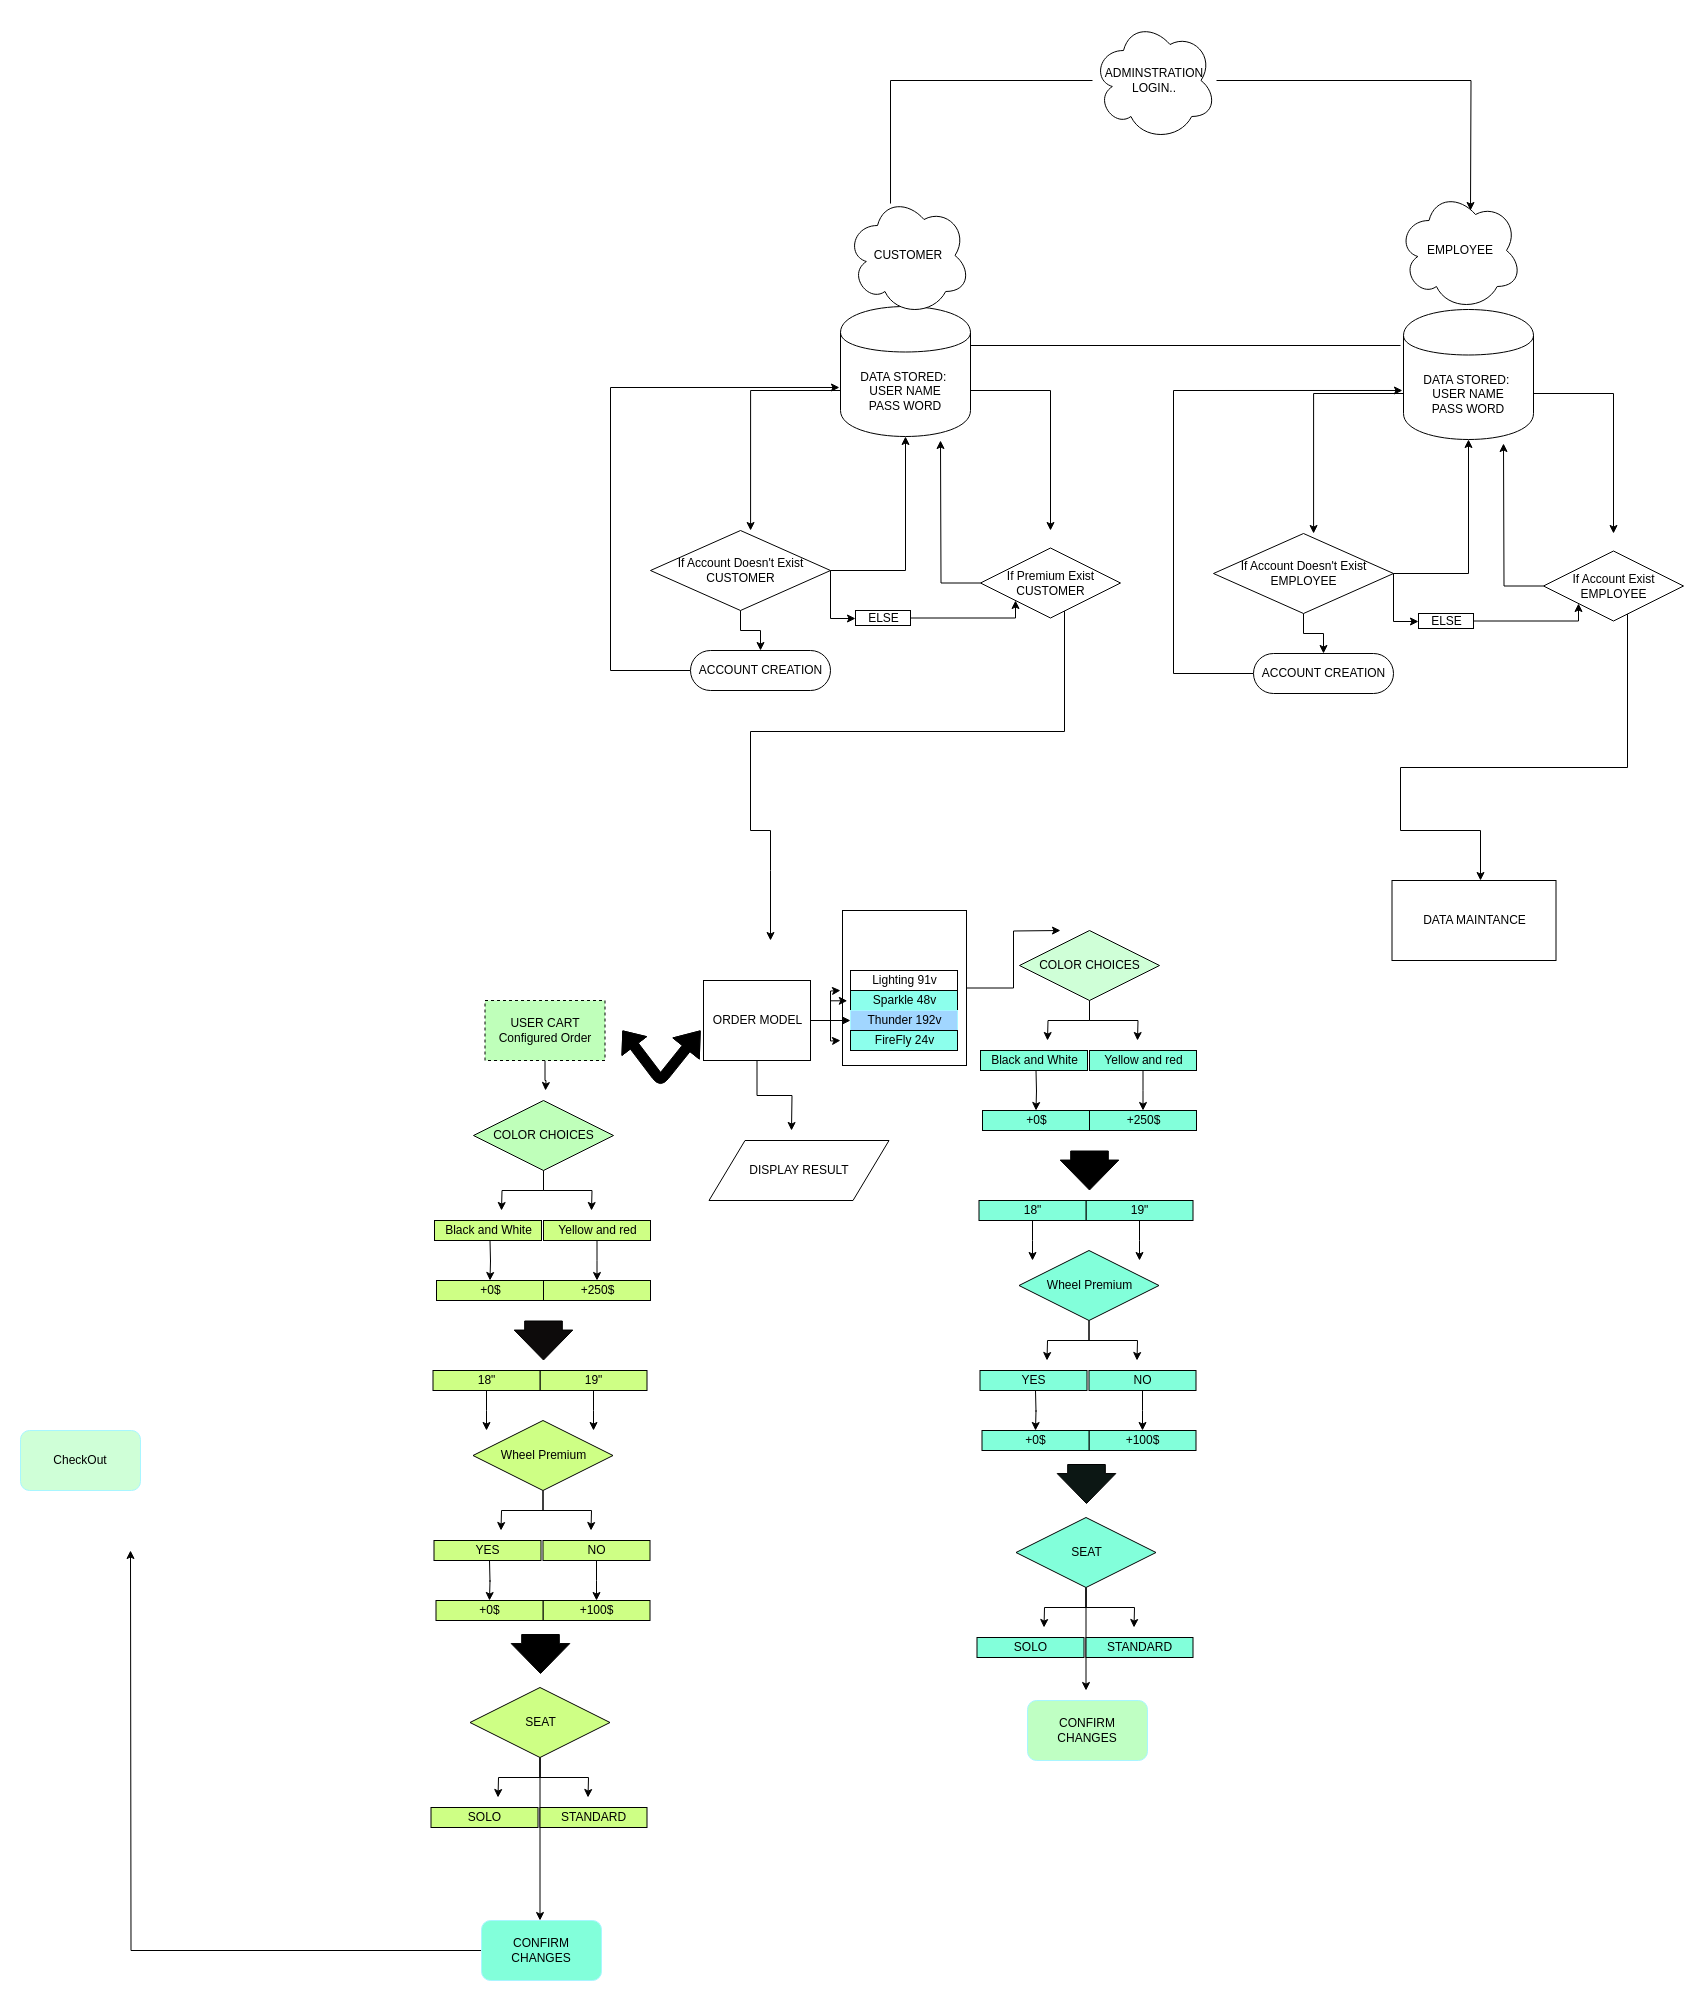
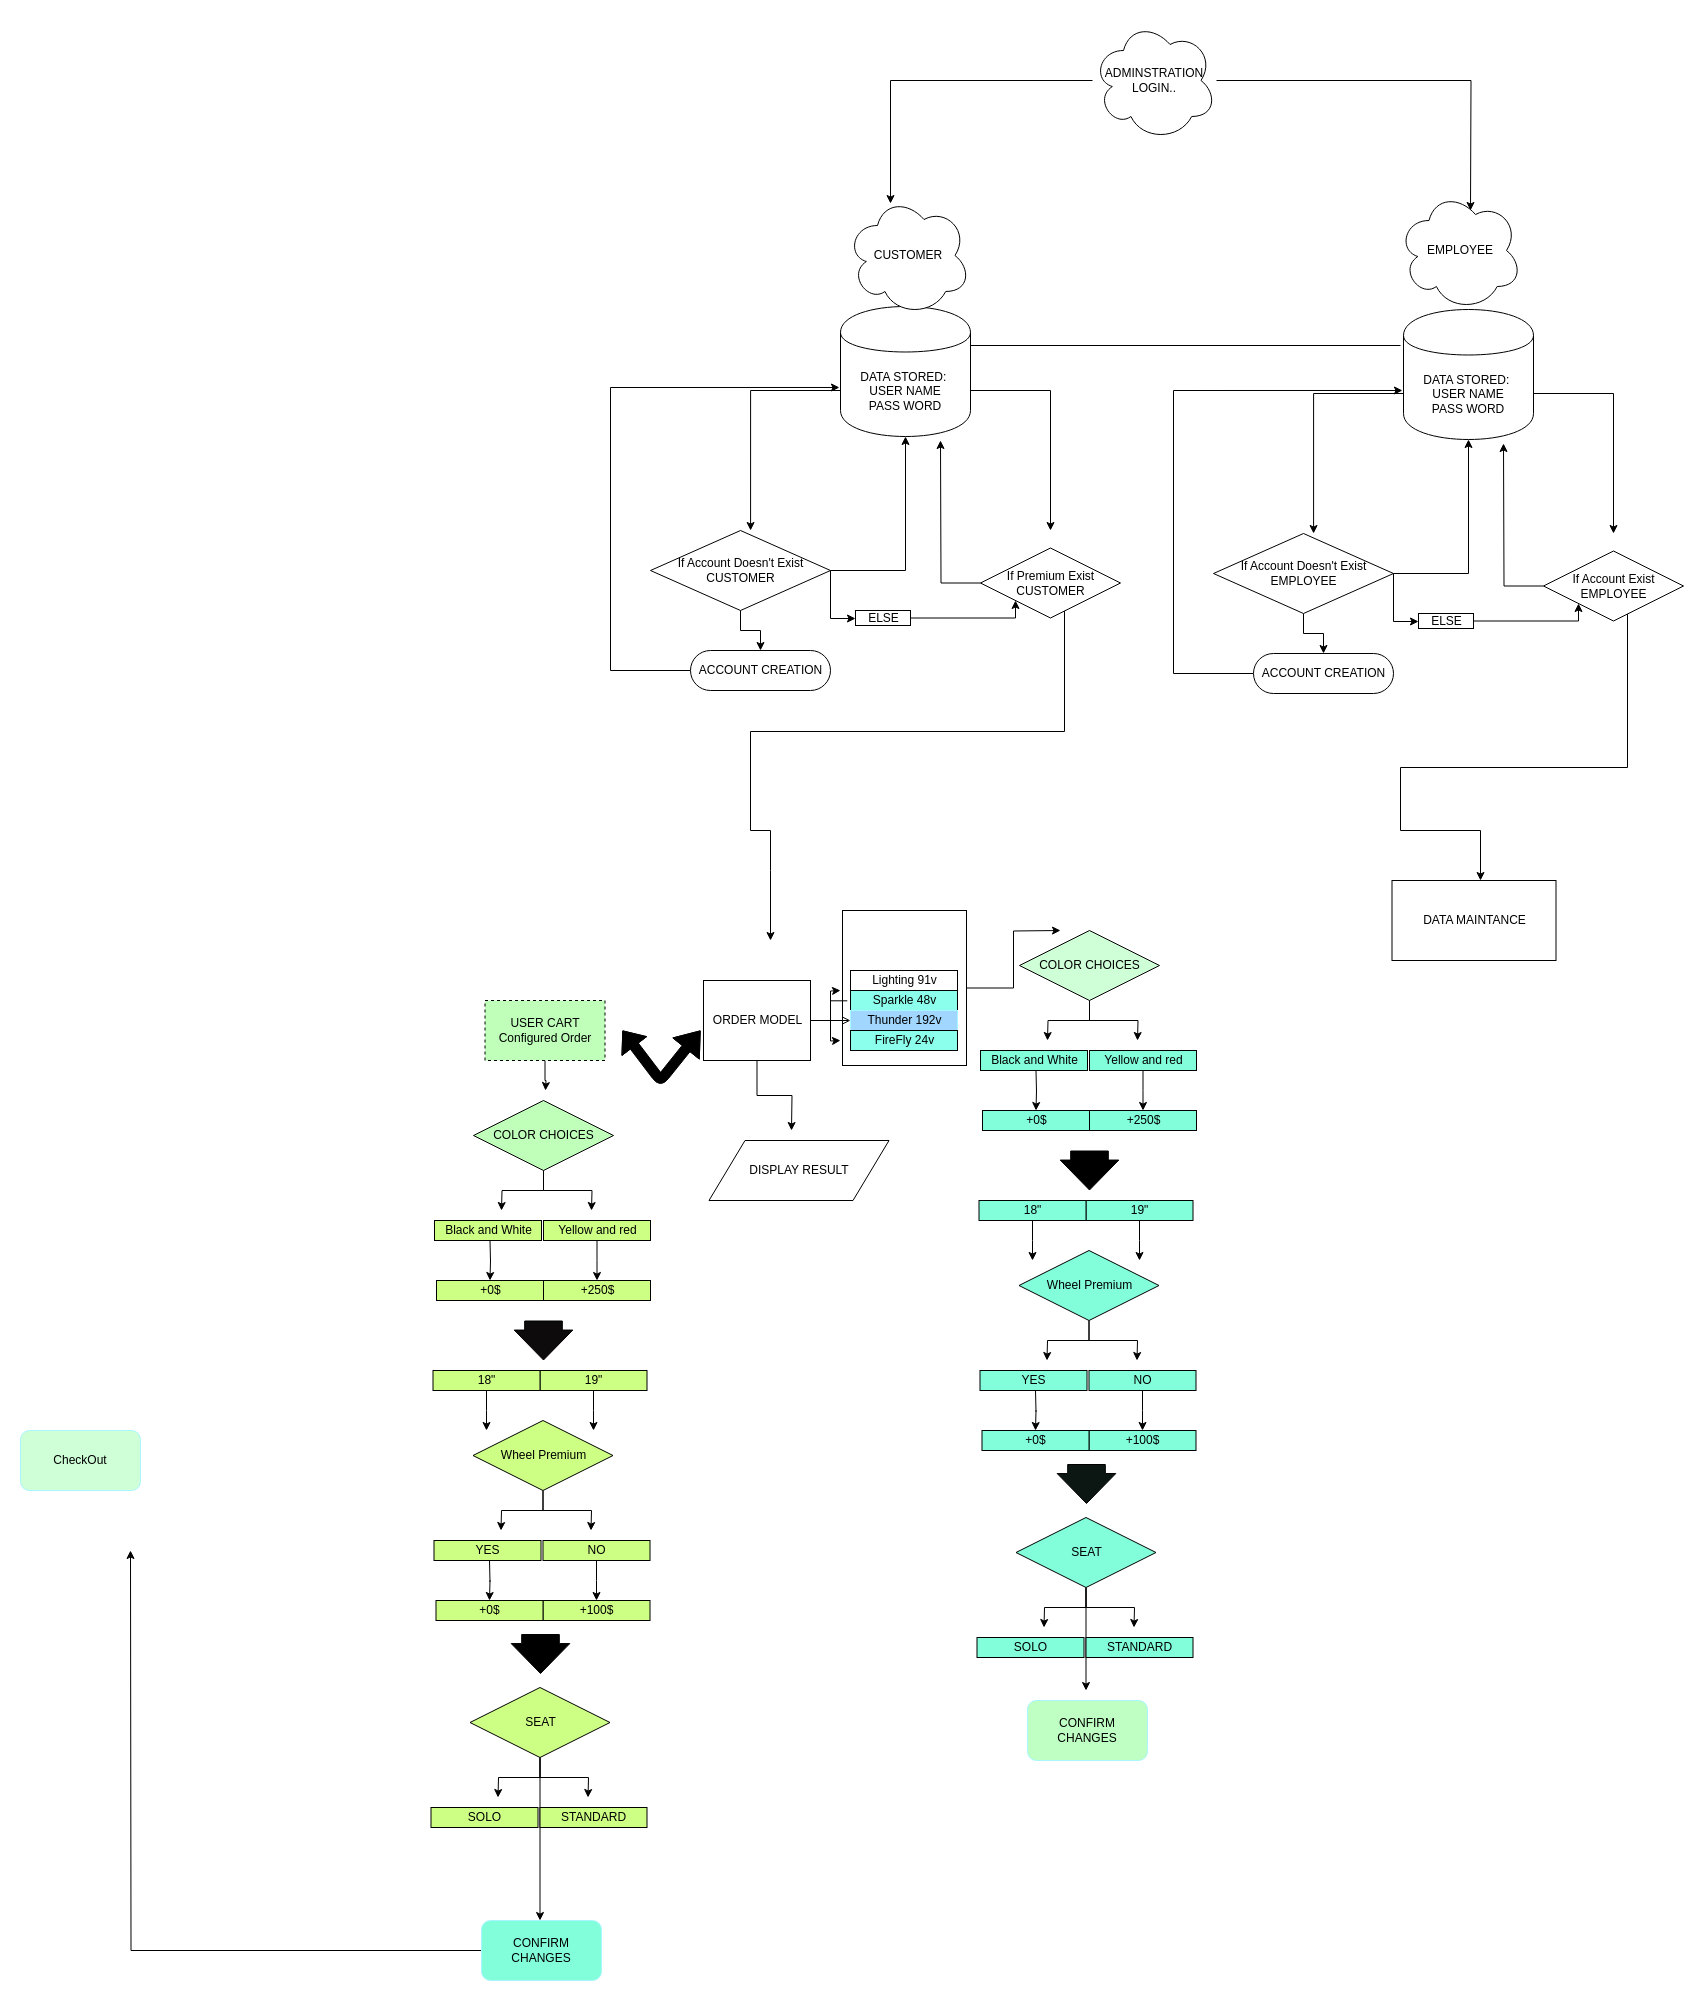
(891, 198) -> (891, 195)
(839, 1001) -> (841, 1001)
(842, 1021) -> (844, 1021)
